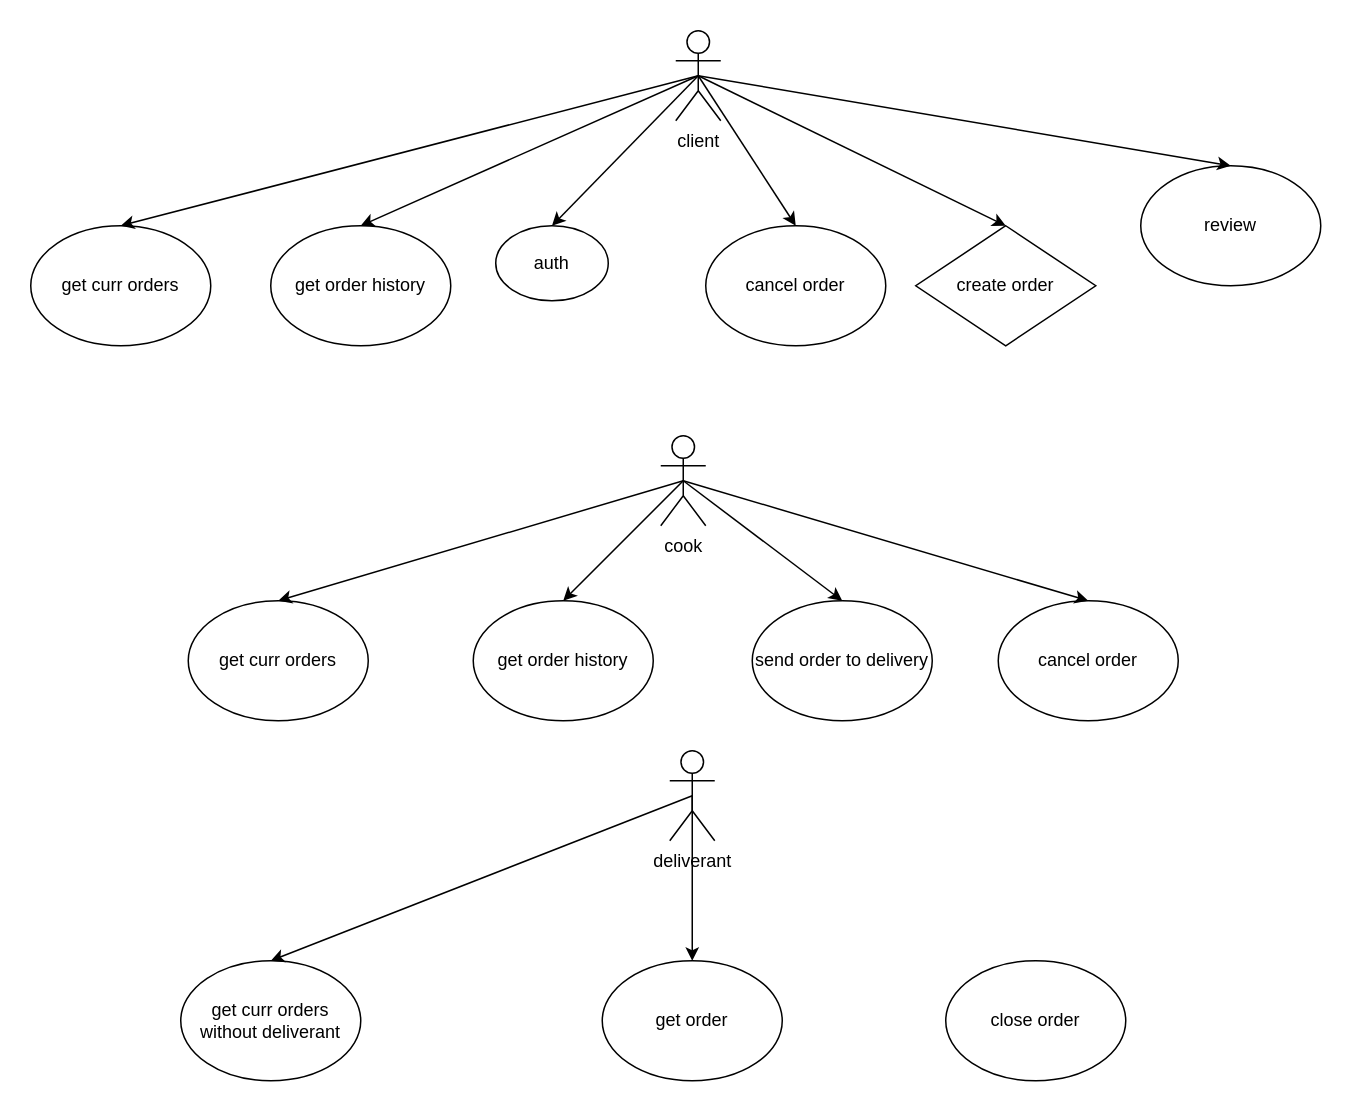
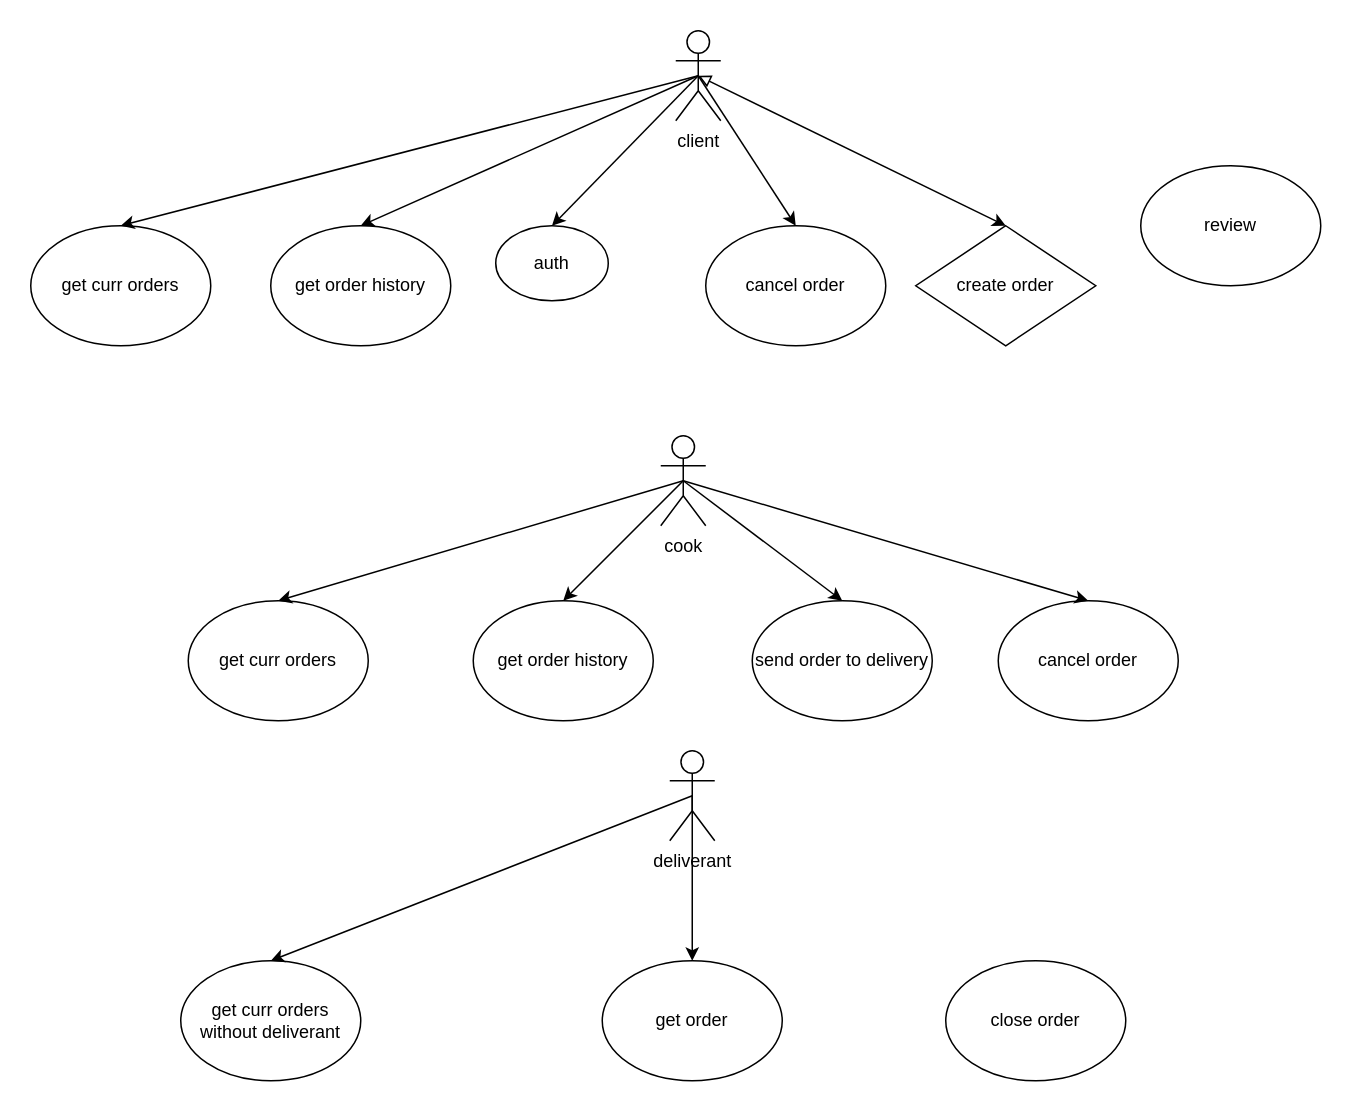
(708, 81) -> (710, 82)
(967, 121) -> none
